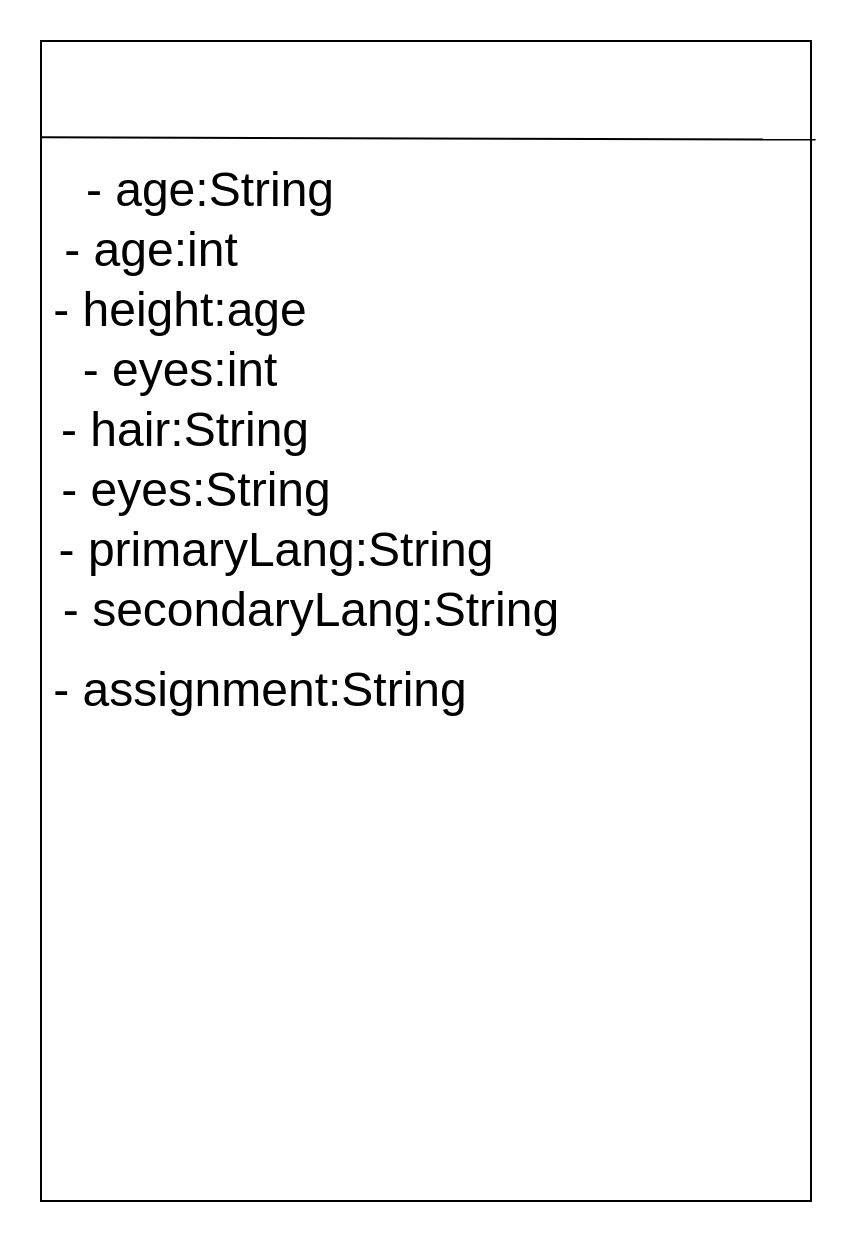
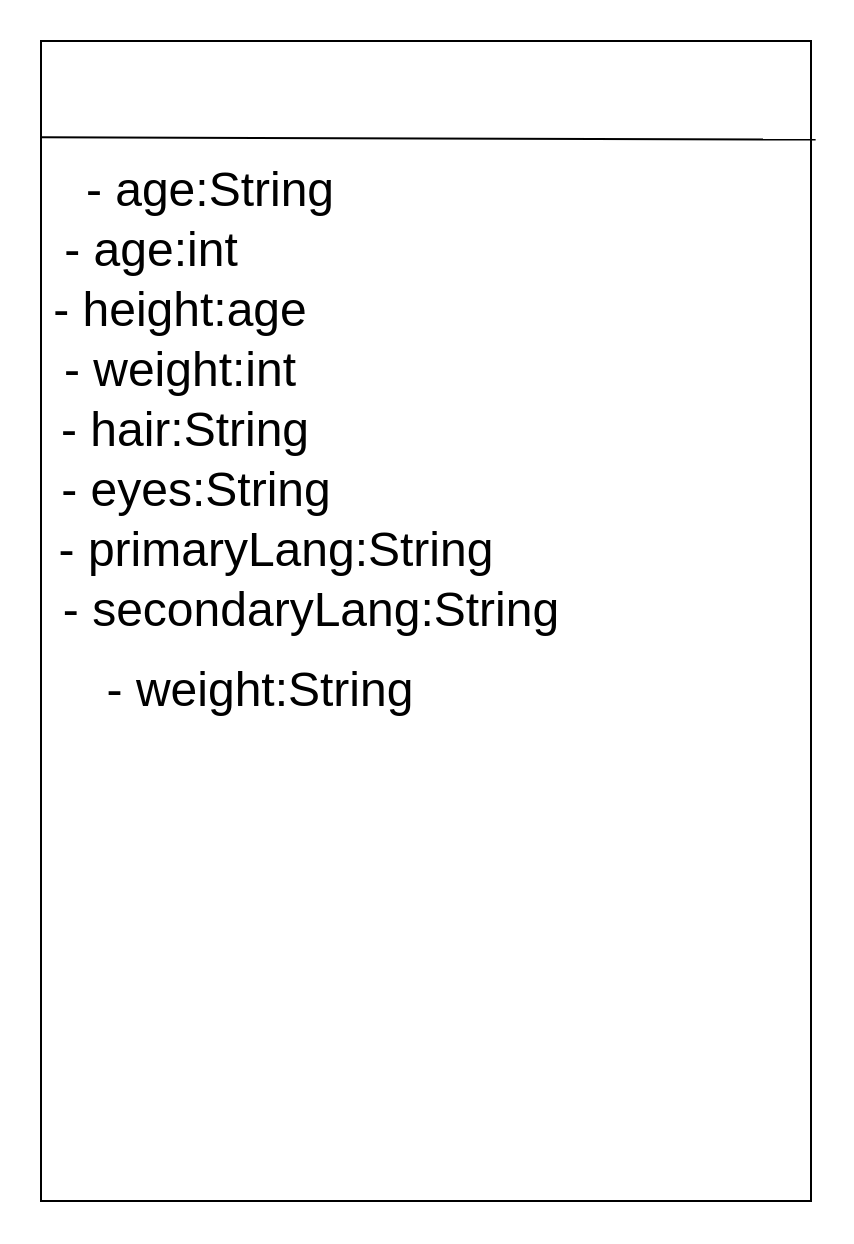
(181, 371) -> (181, 371)
(261, 691) -> (261, 691)
